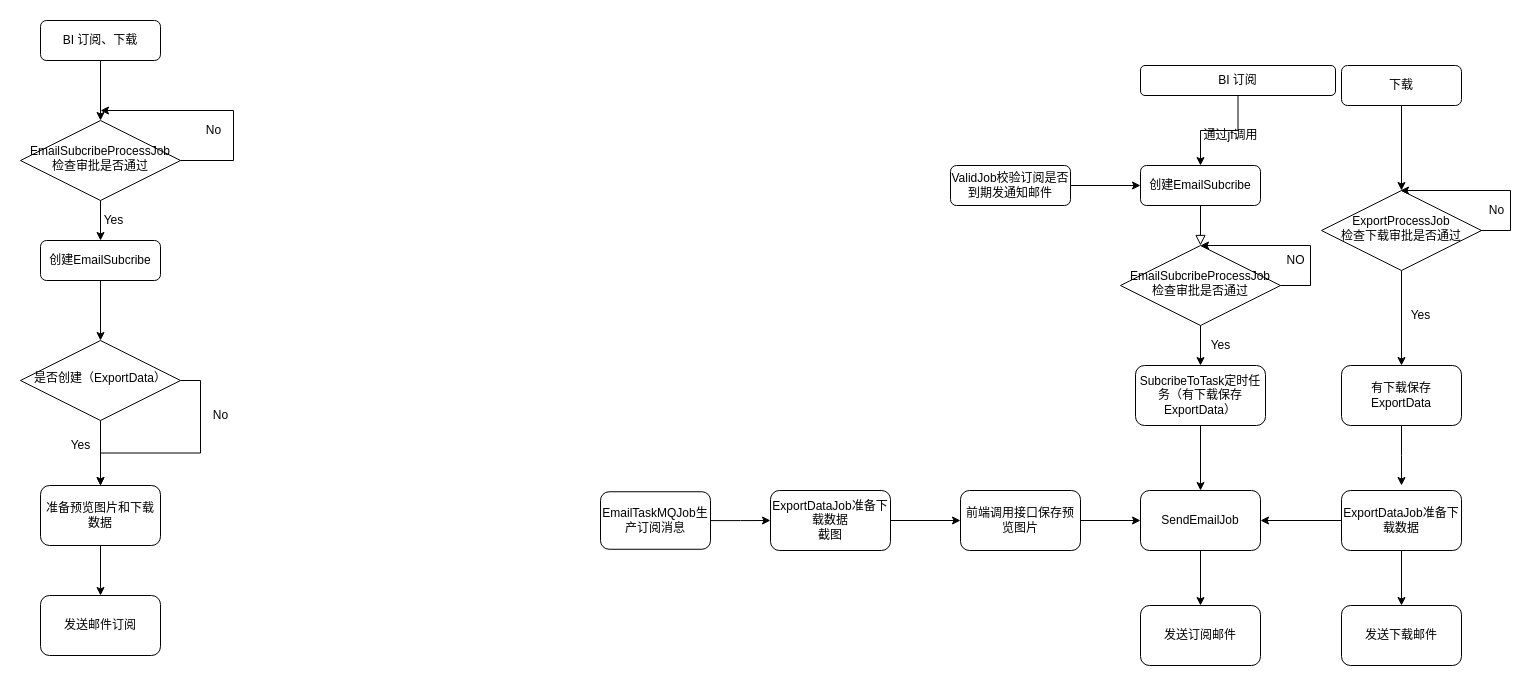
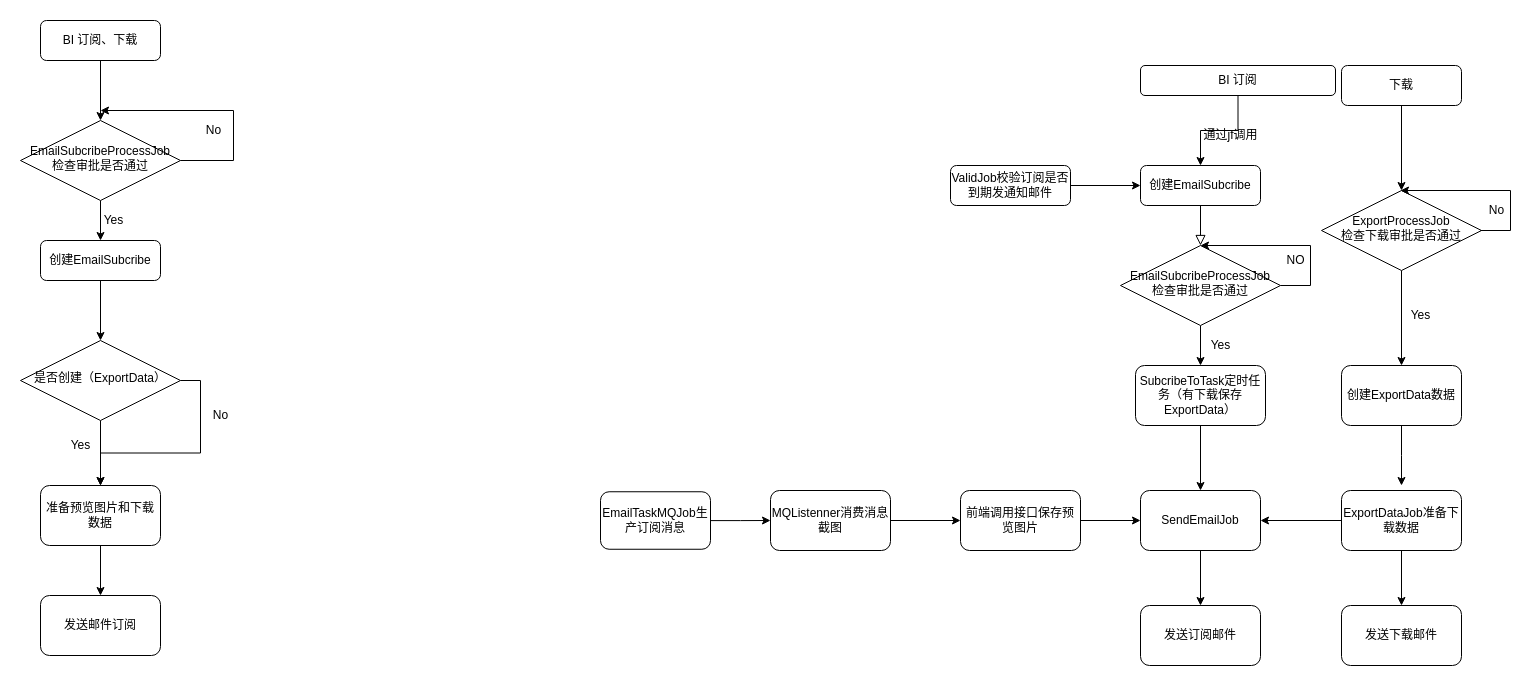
(1402, 396) -> (1402, 396)
(831, 521) -> (831, 521)
